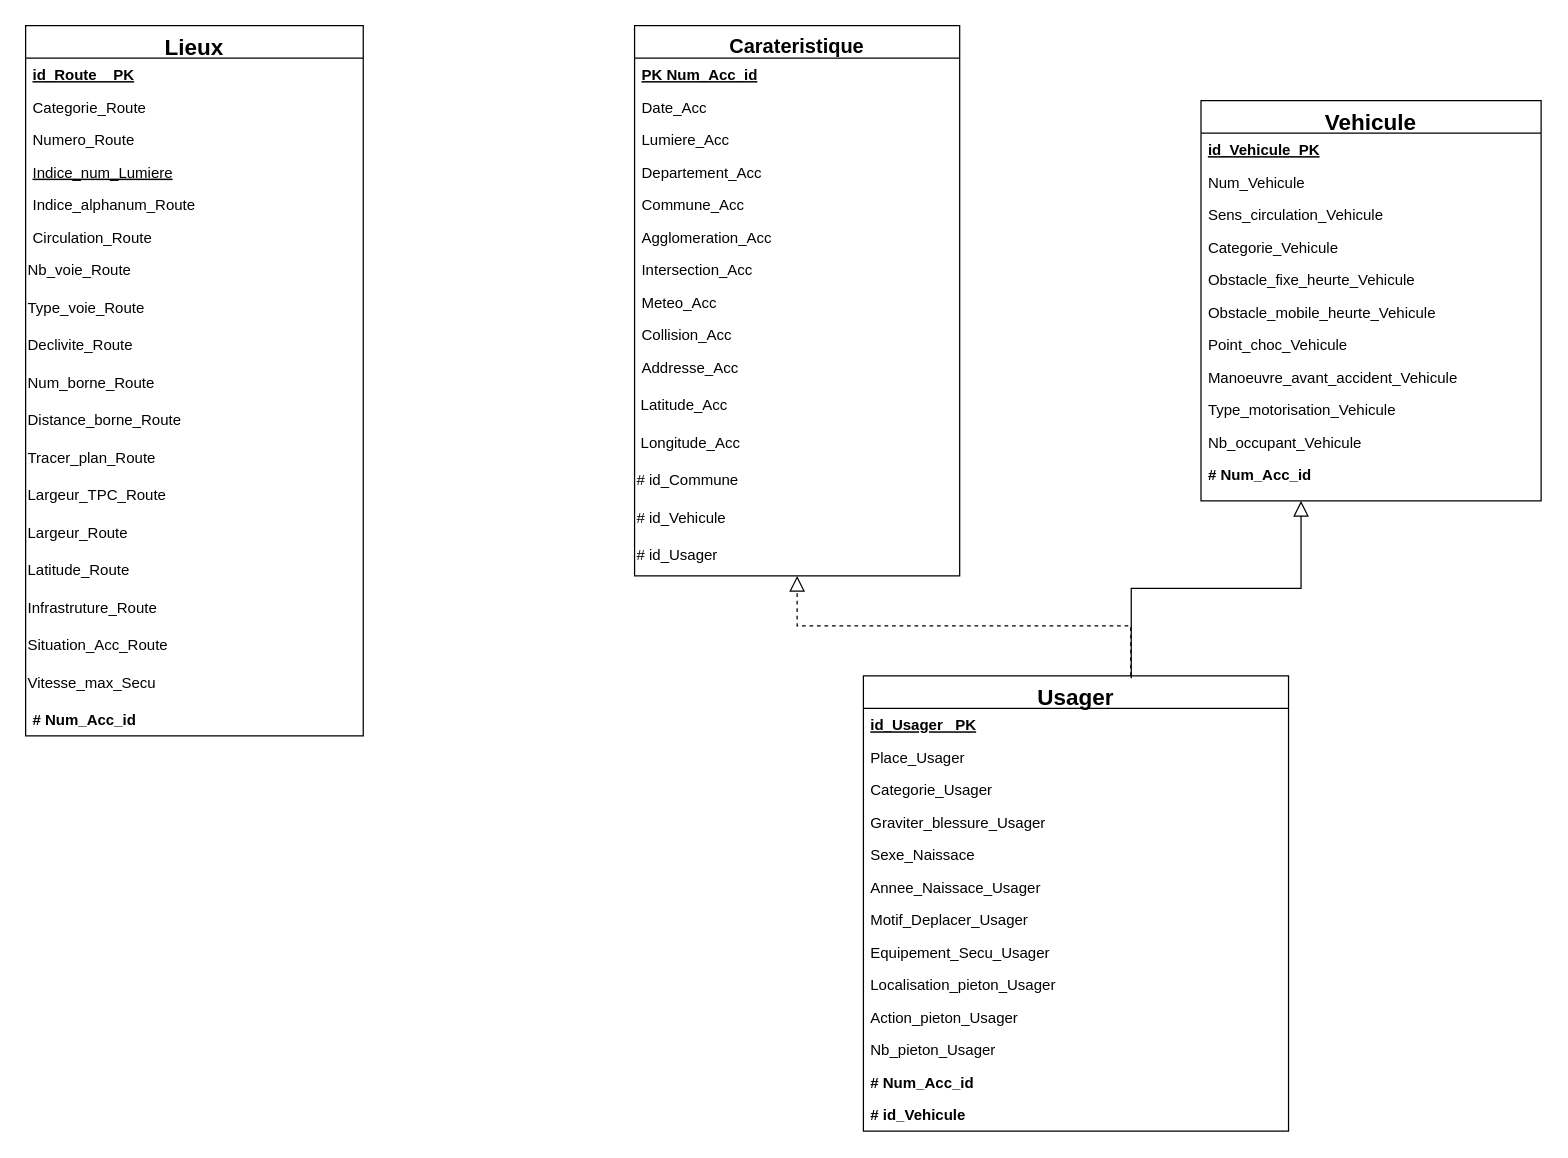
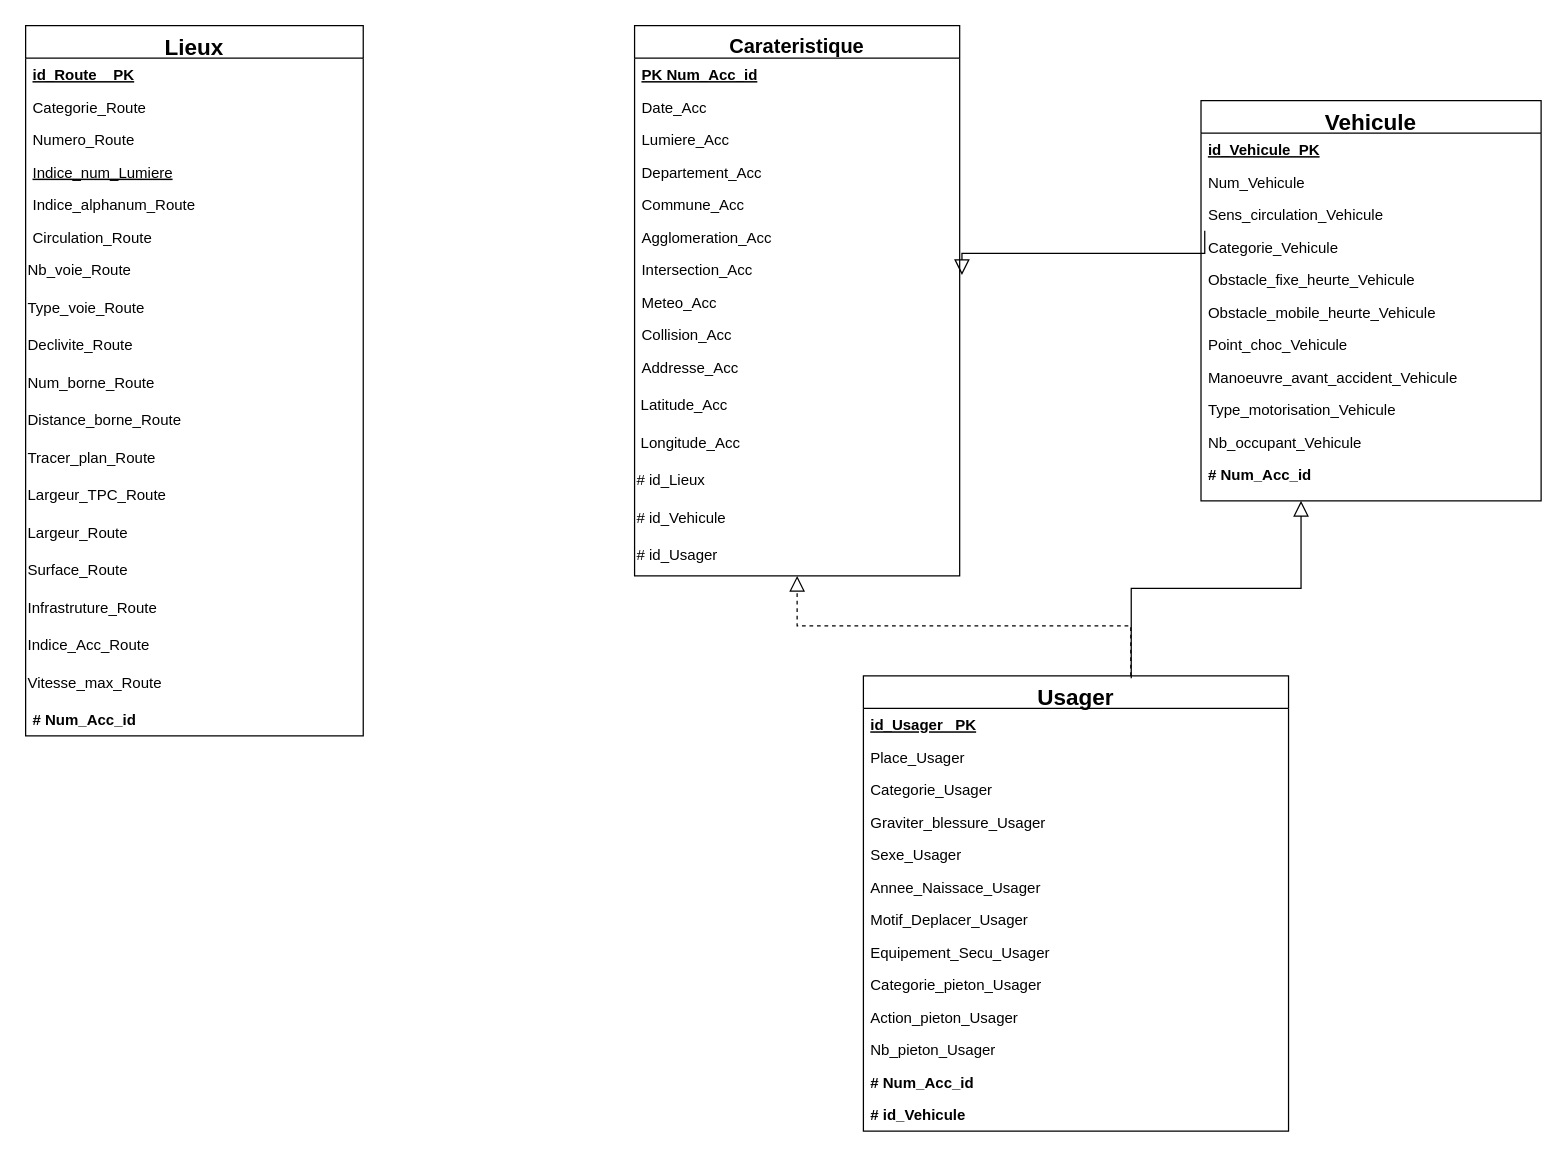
none -> (1091, 253)
(683, 481) -> (673, 481)
(85, 571) -> (83, 571)
(104, 646) -> (93, 646)
(93, 683) -> (98, 683)
(923, 855) -> (916, 855)
(971, 985) -> (963, 985)
